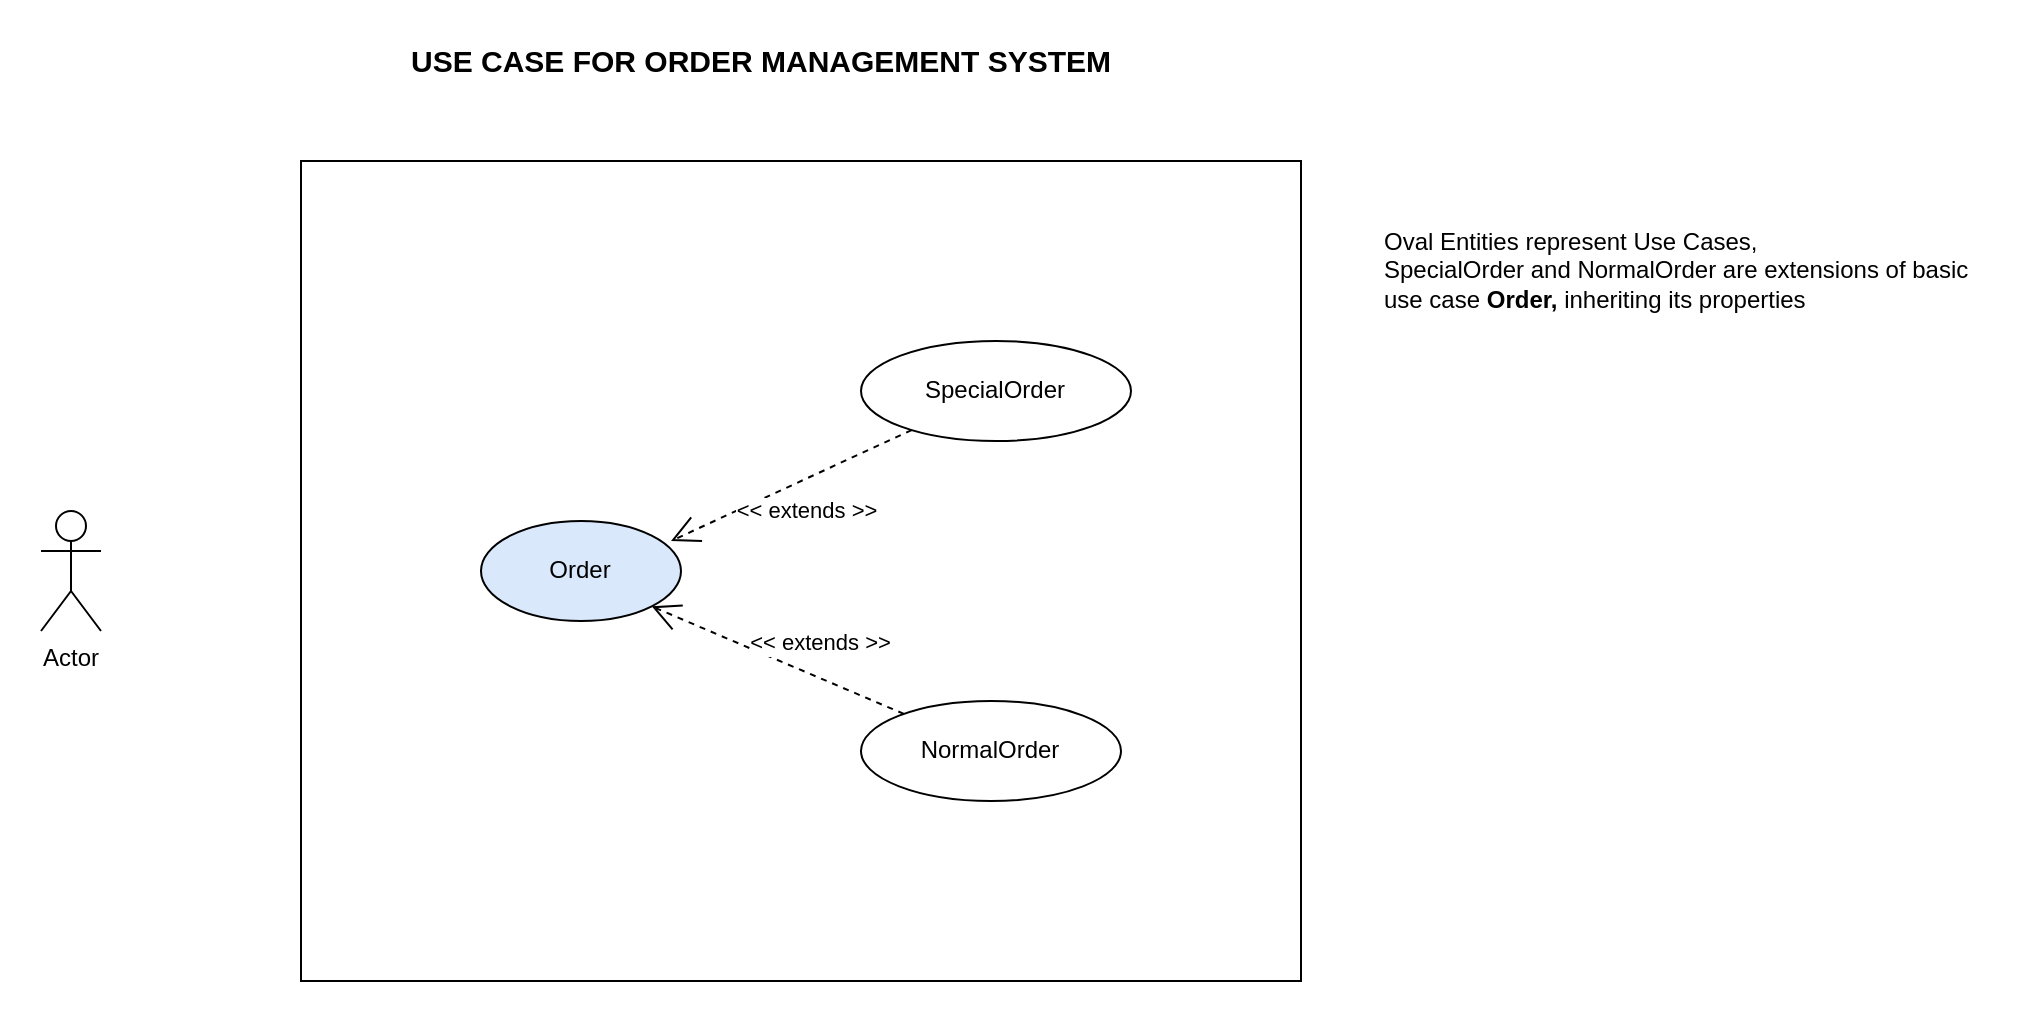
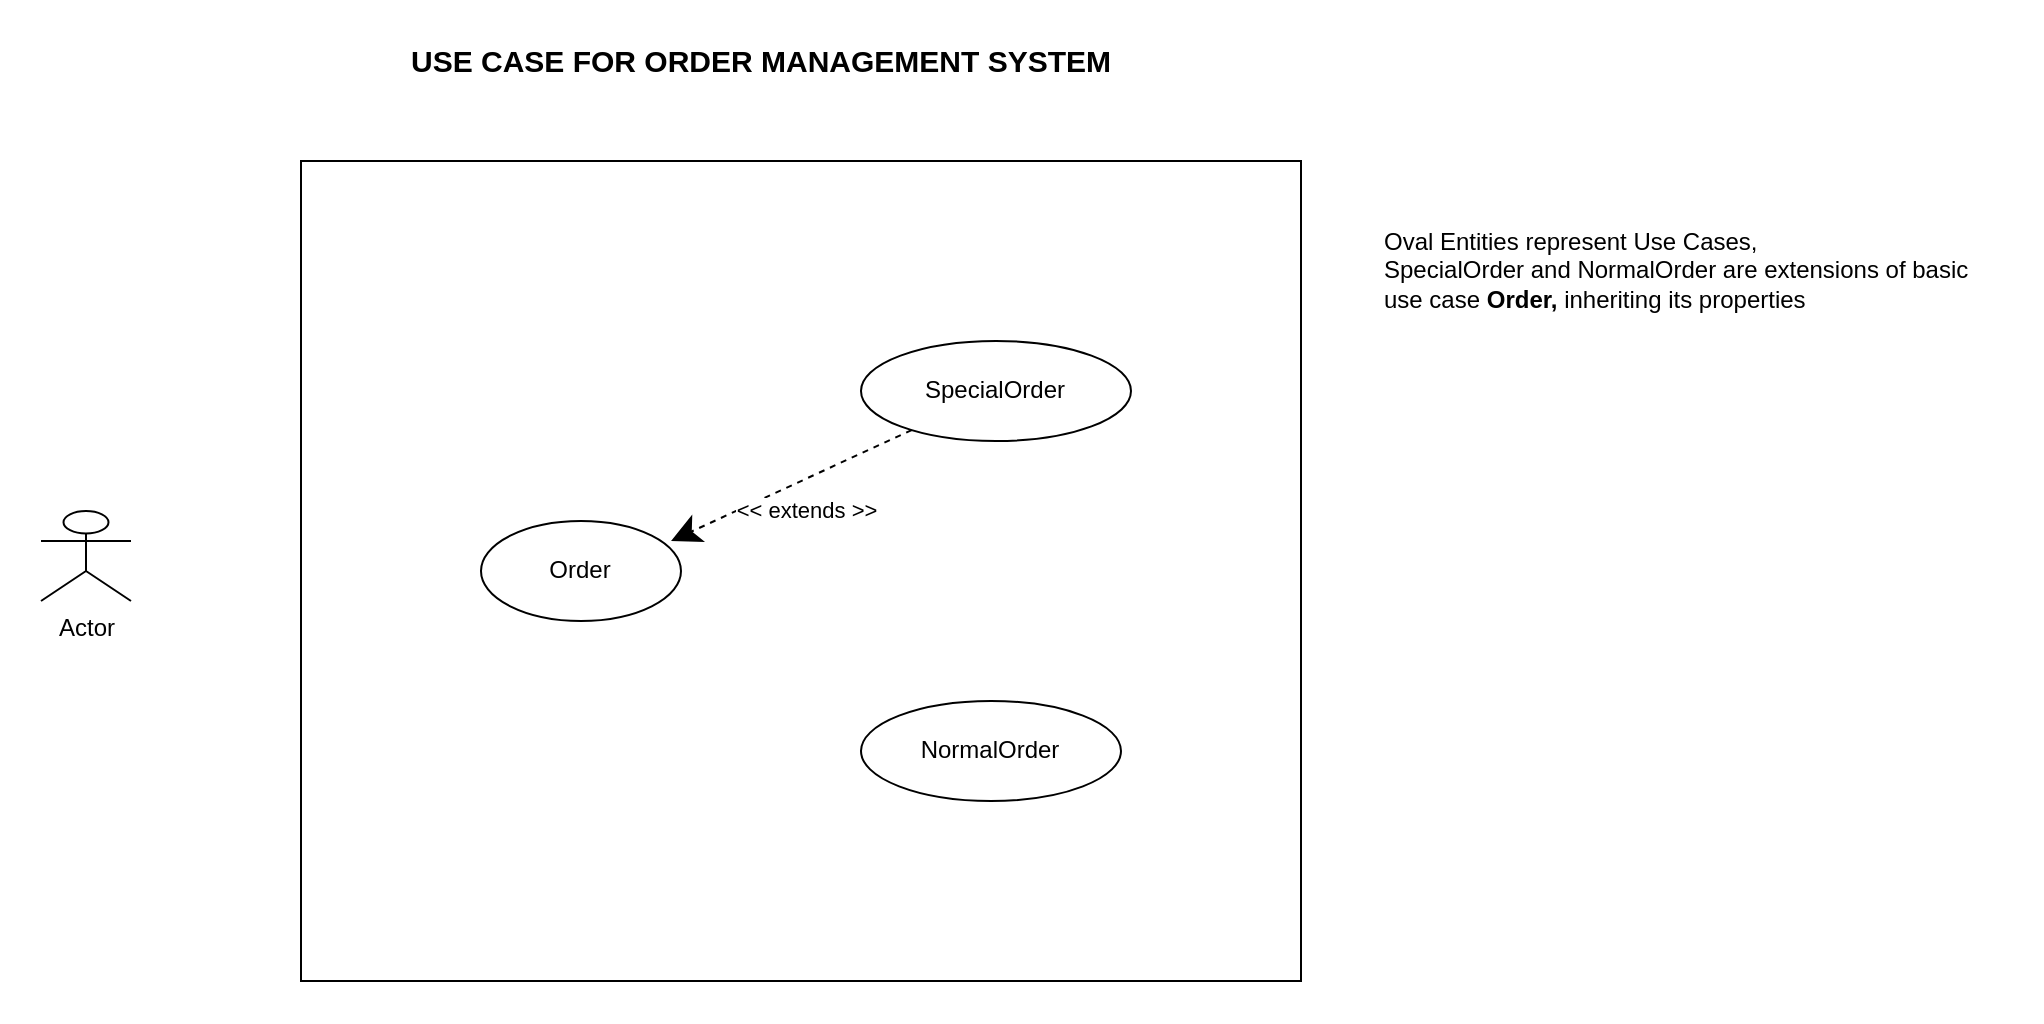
(685, 535) -> (693, 531)
(71, 571) -> (86, 556)
(581, 571) -> (581, 571)
(836, 685) -> none
